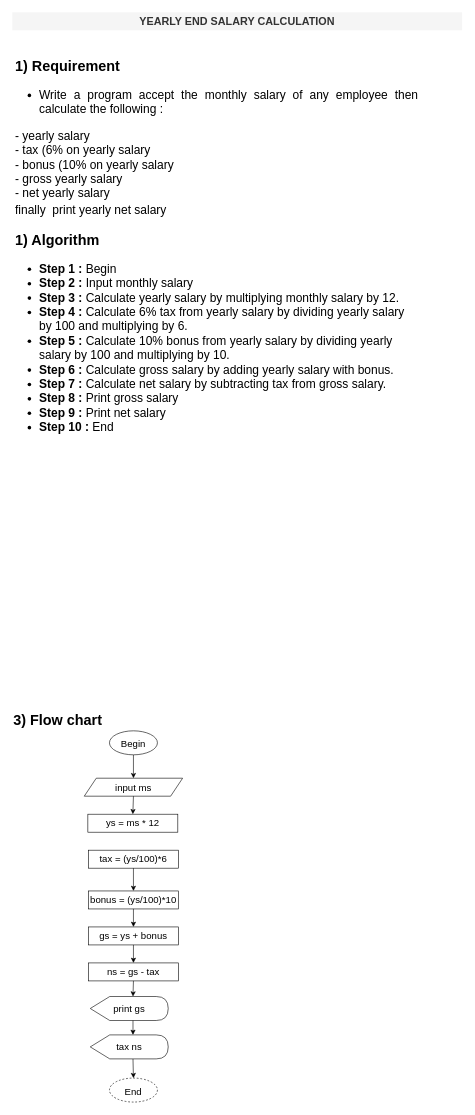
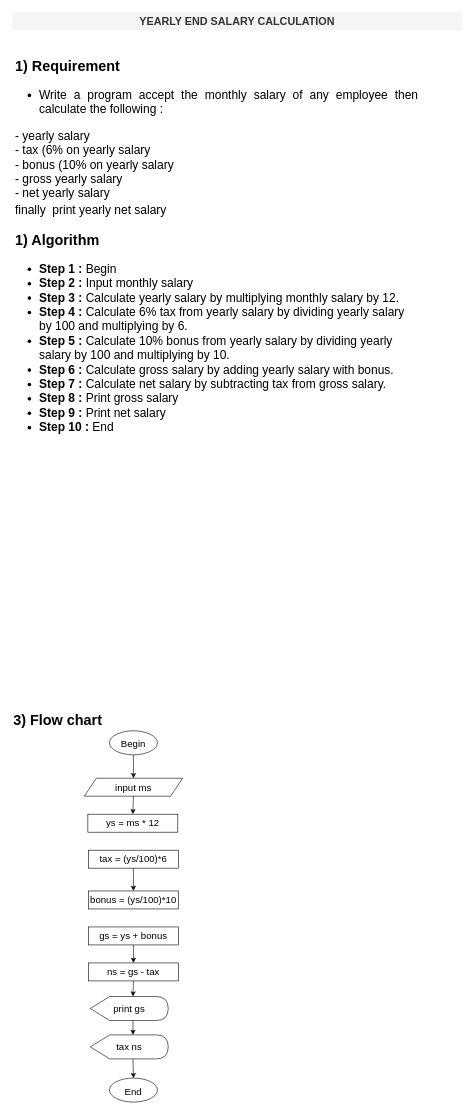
(134, 916) -> none
(134, 1091) -> (134, 1091)
